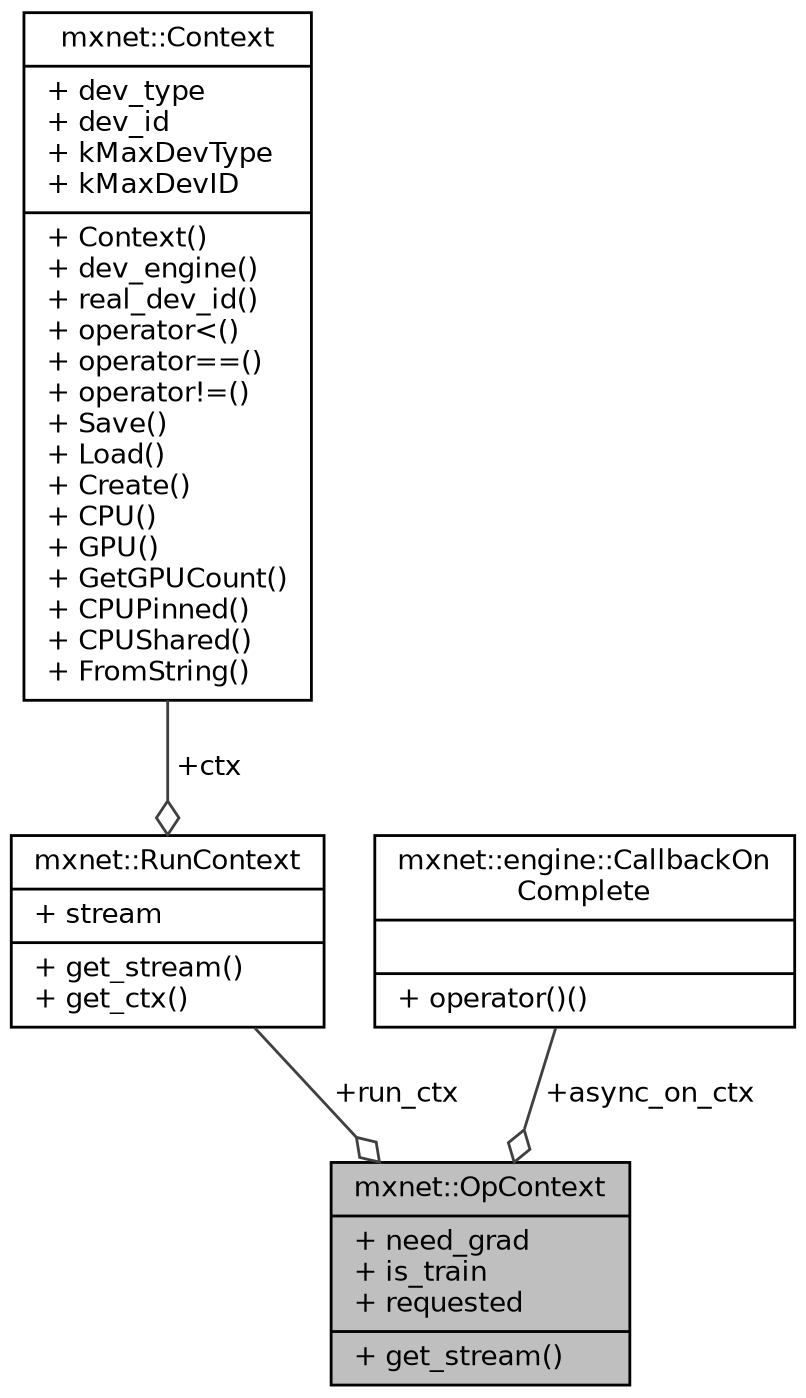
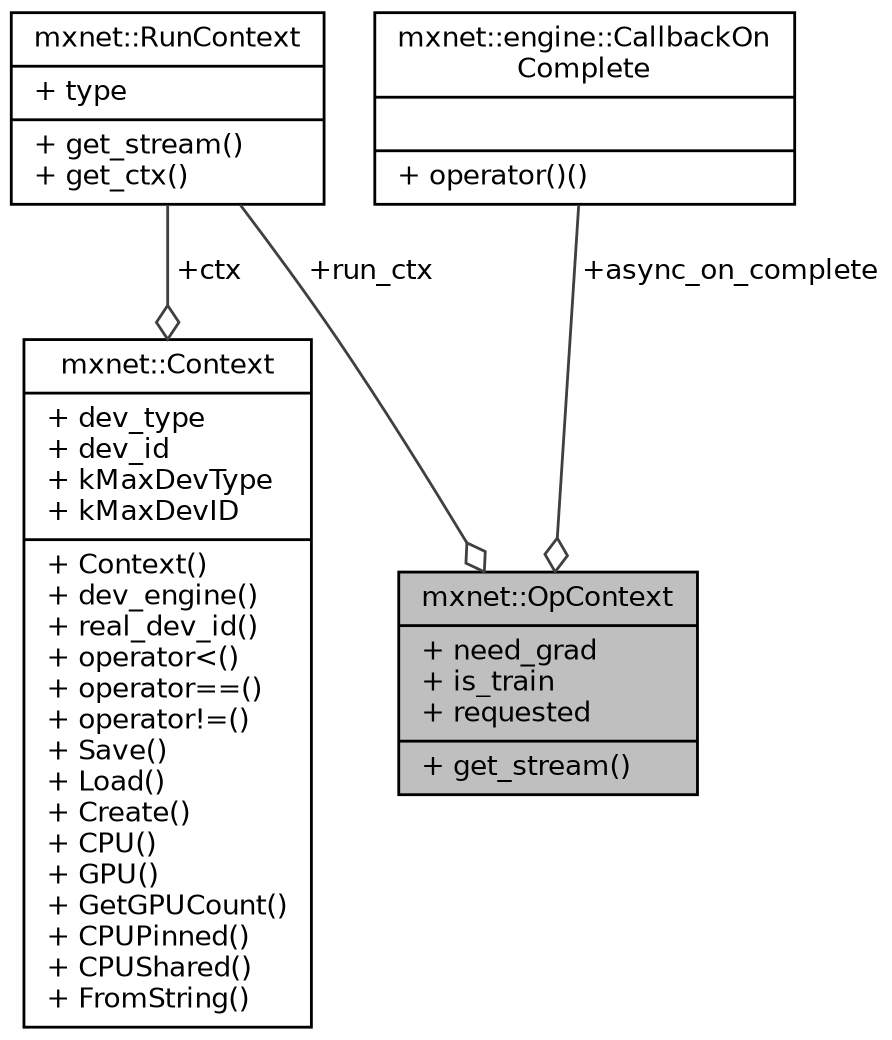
(168, 750) -> (168, 255)
(99, 914) -> (82, 92)
(647, 1095) -> (727, 272)
